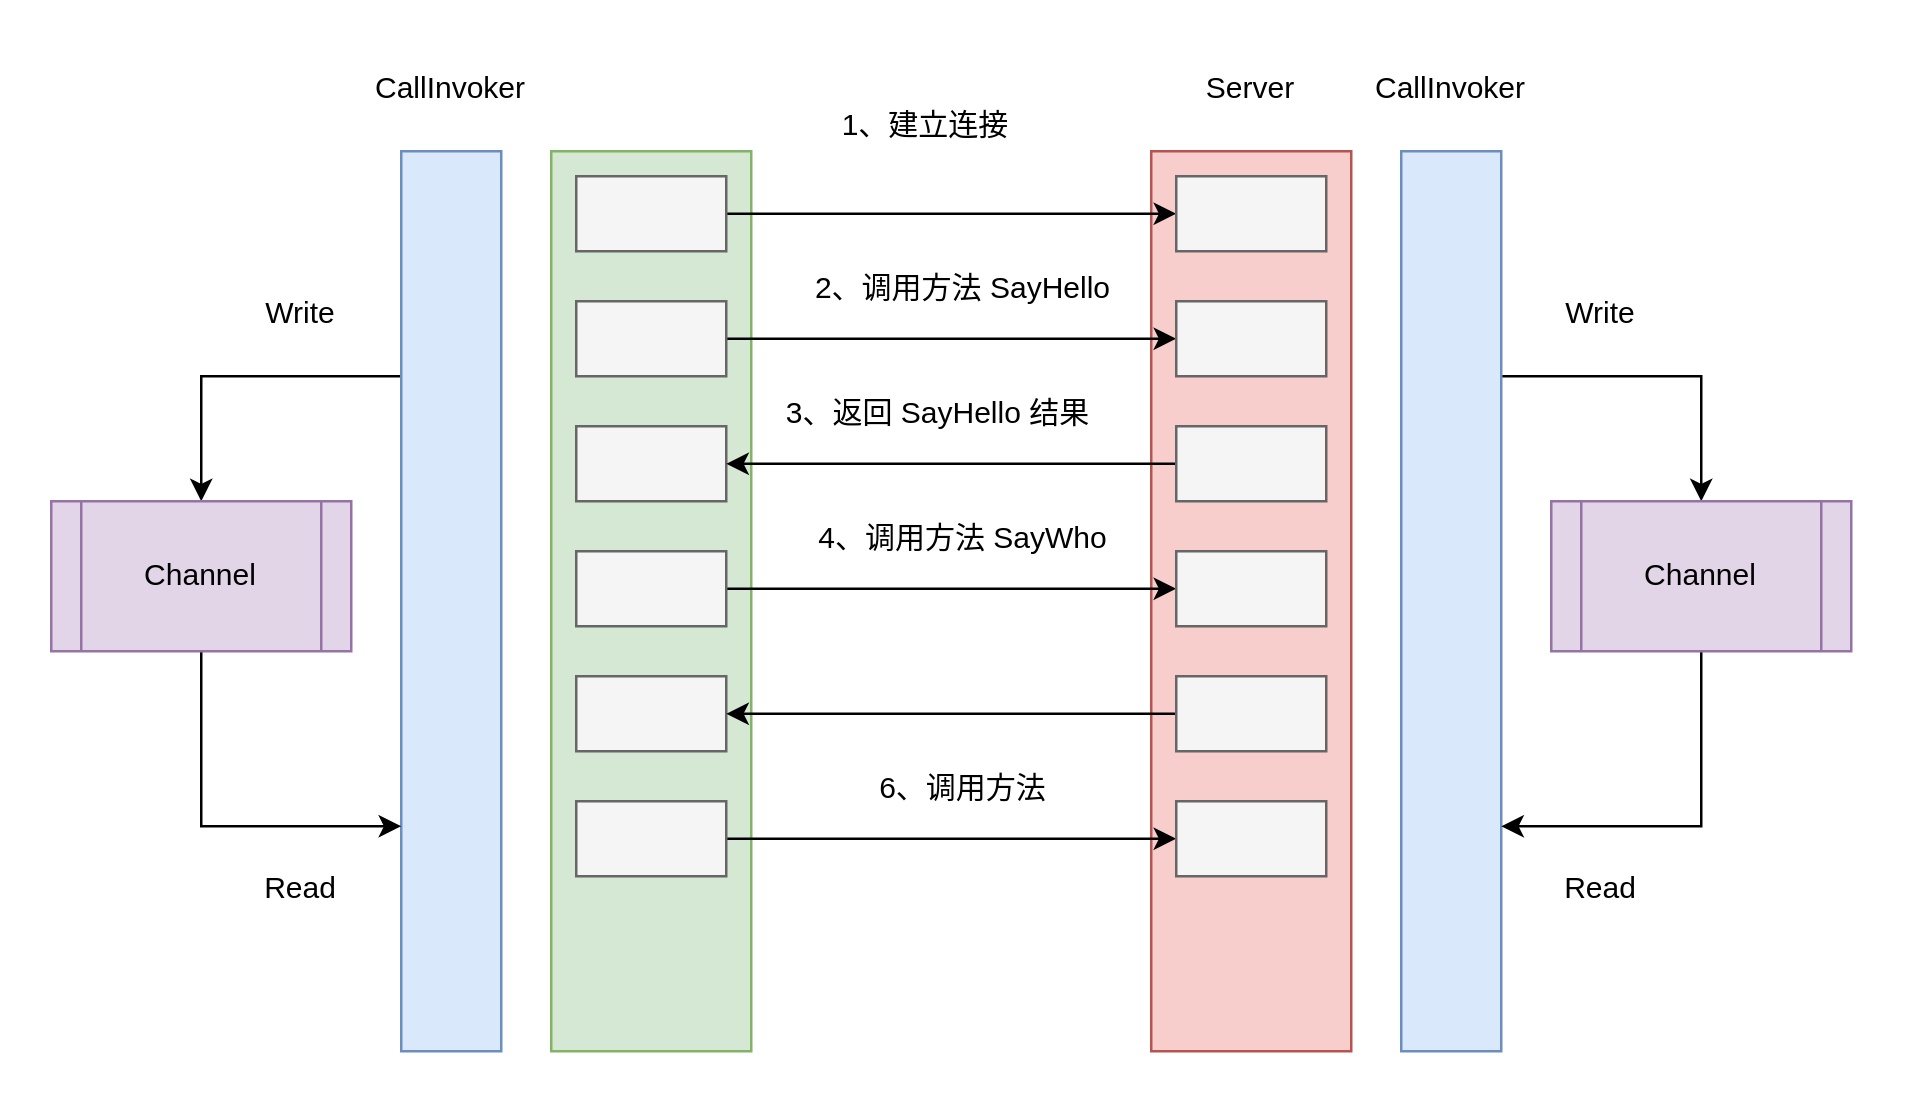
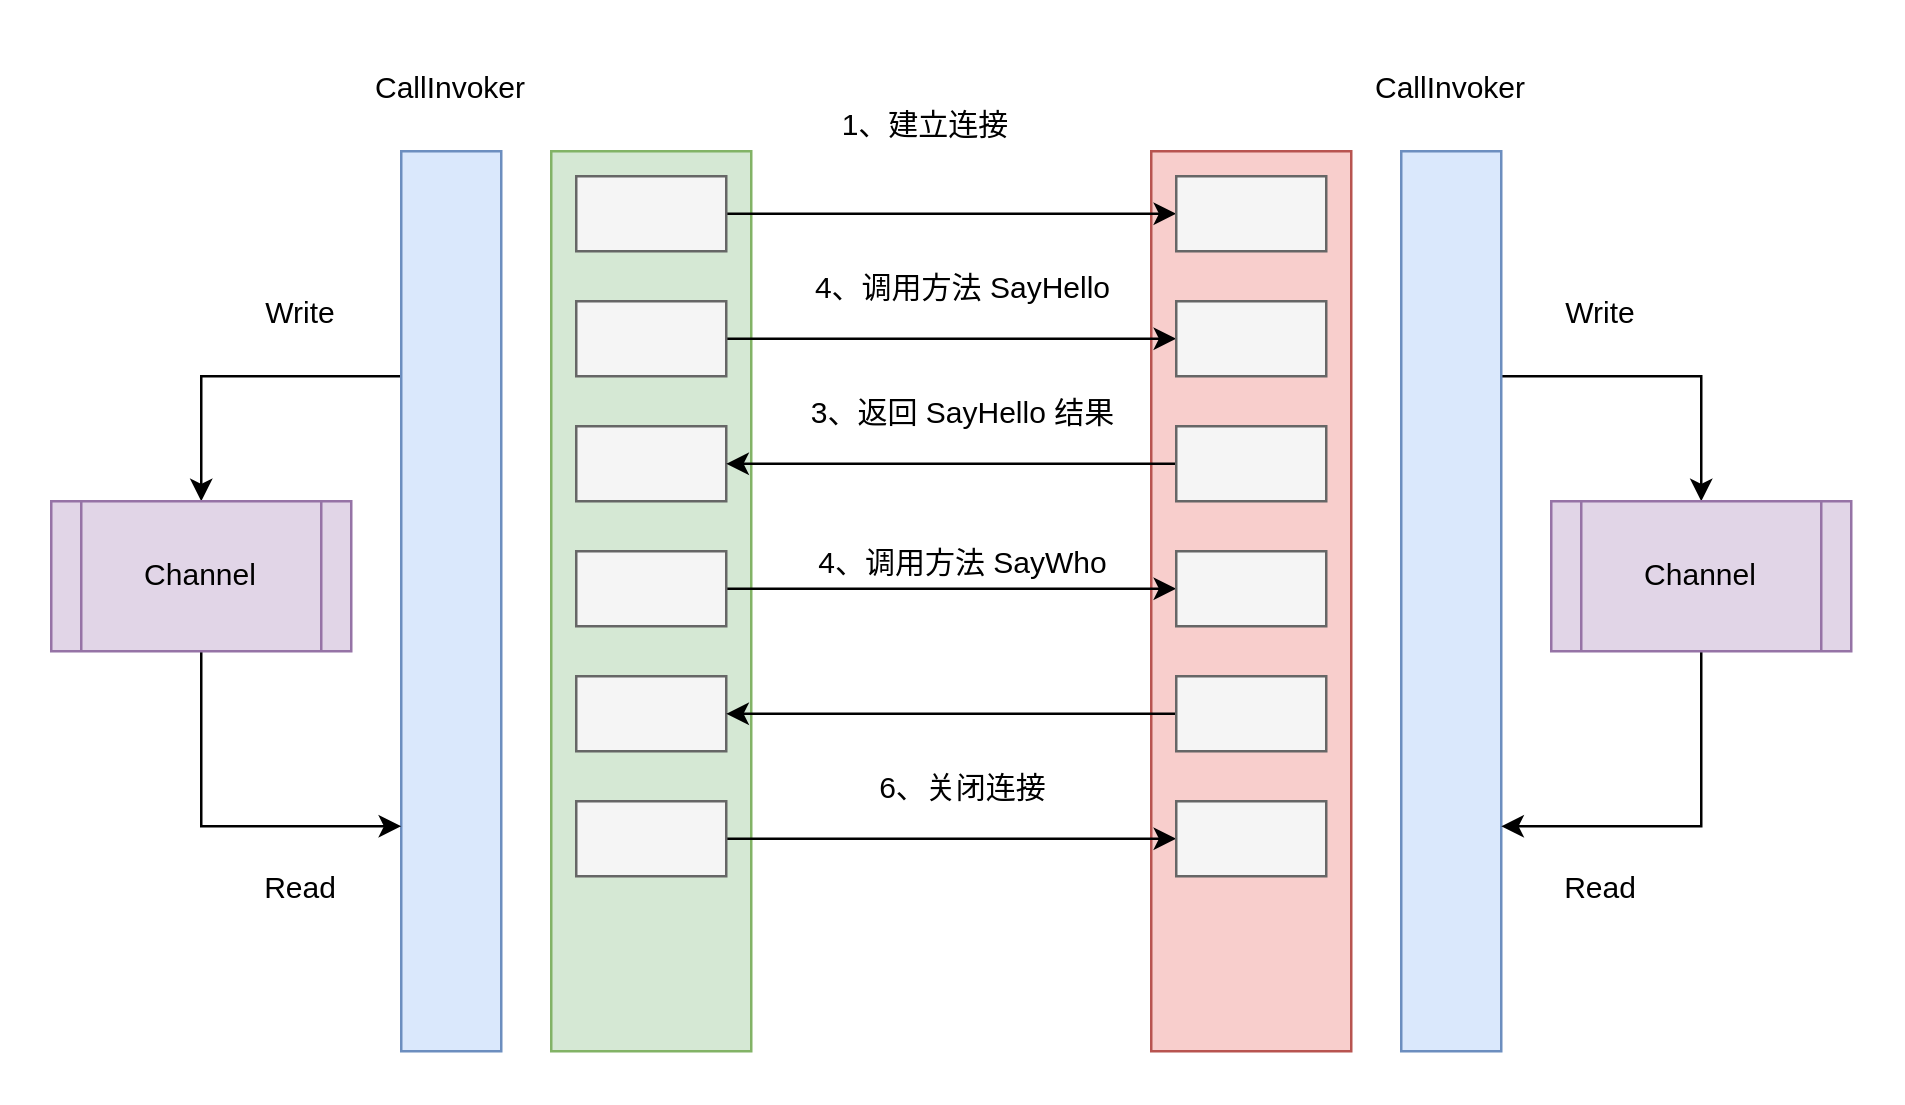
(1251, 89) -> none
(964, 289) -> (964, 289)
(939, 414) -> (964, 414)
(964, 539) -> (964, 564)
(964, 789) -> (964, 789)
